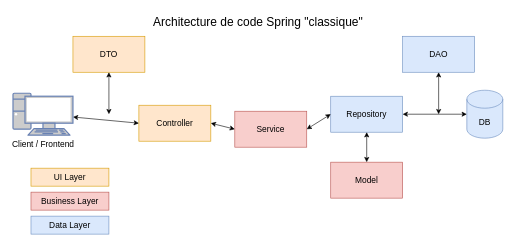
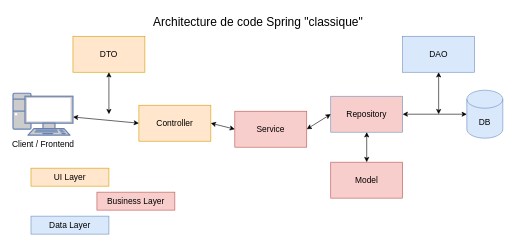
(367, 114) -> (367, 114)
(70, 201) -> (136, 201)
